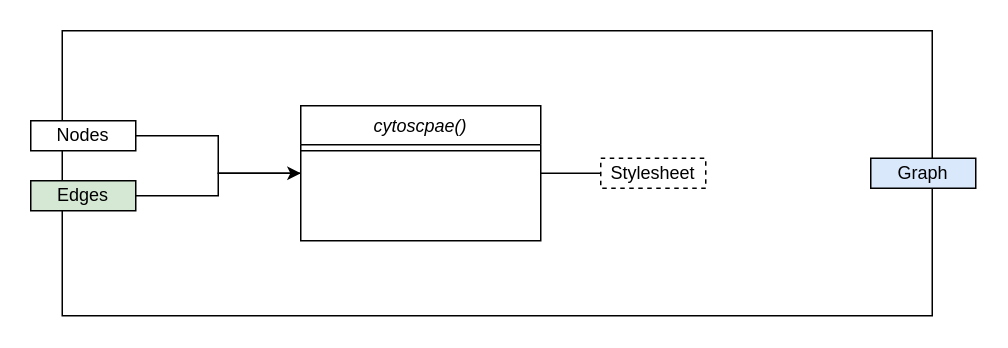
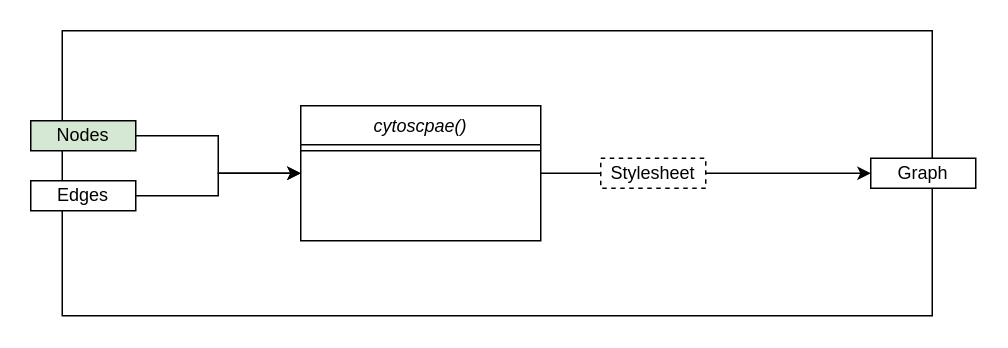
(83, 136) -> (83, 136)
(296, 173) -> (136, 196)
none -> (783, 173)
(923, 173) -> (923, 173)
(83, 196) -> (83, 196)
